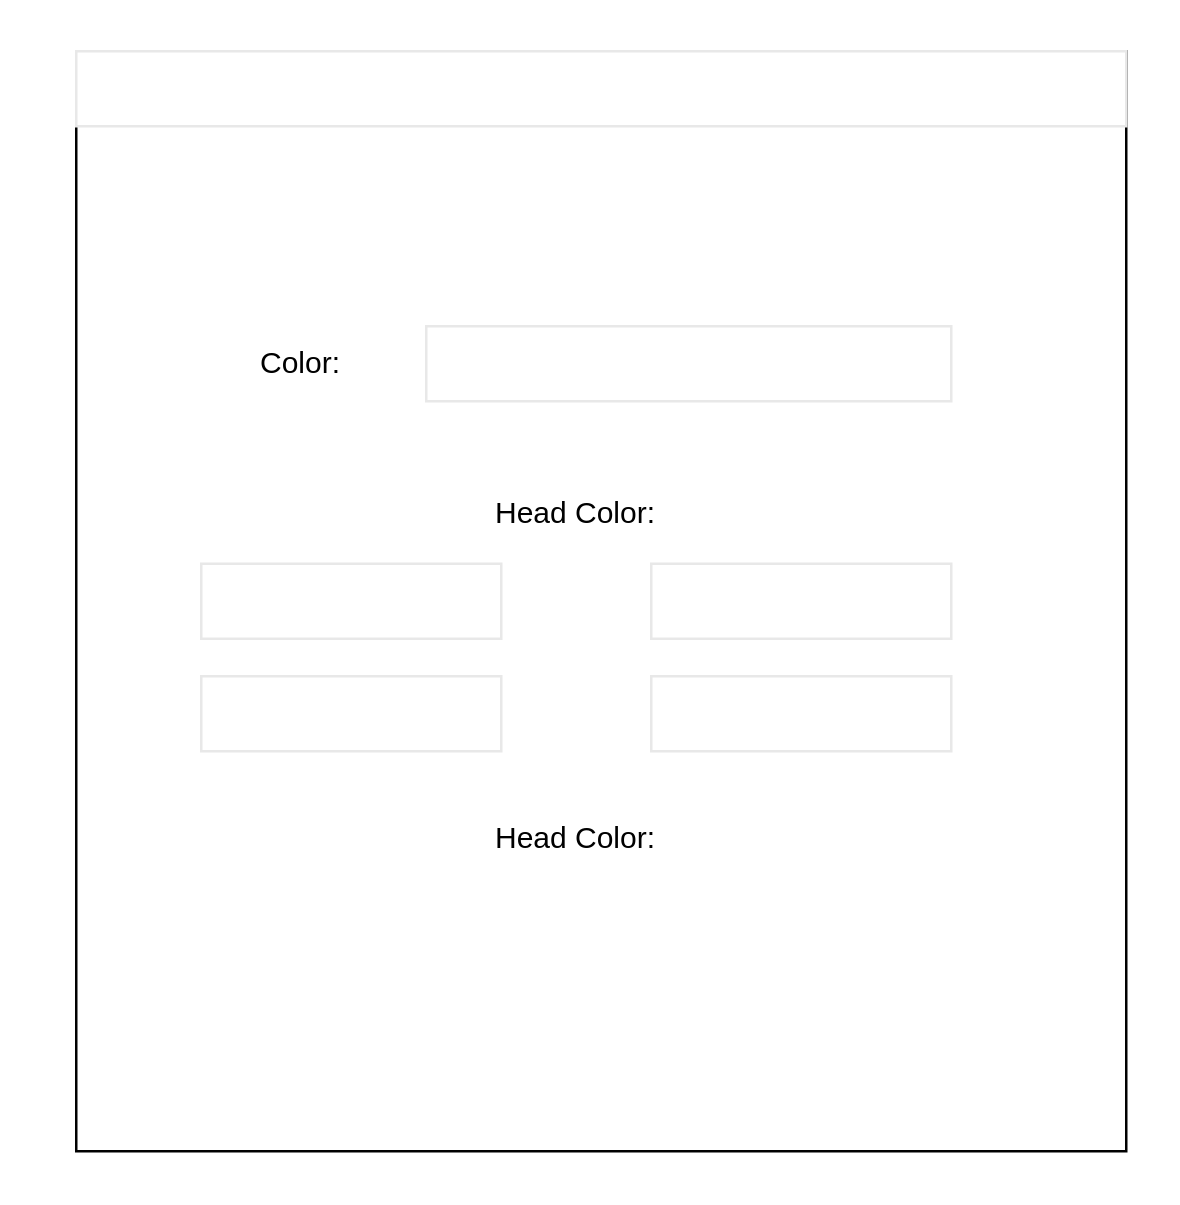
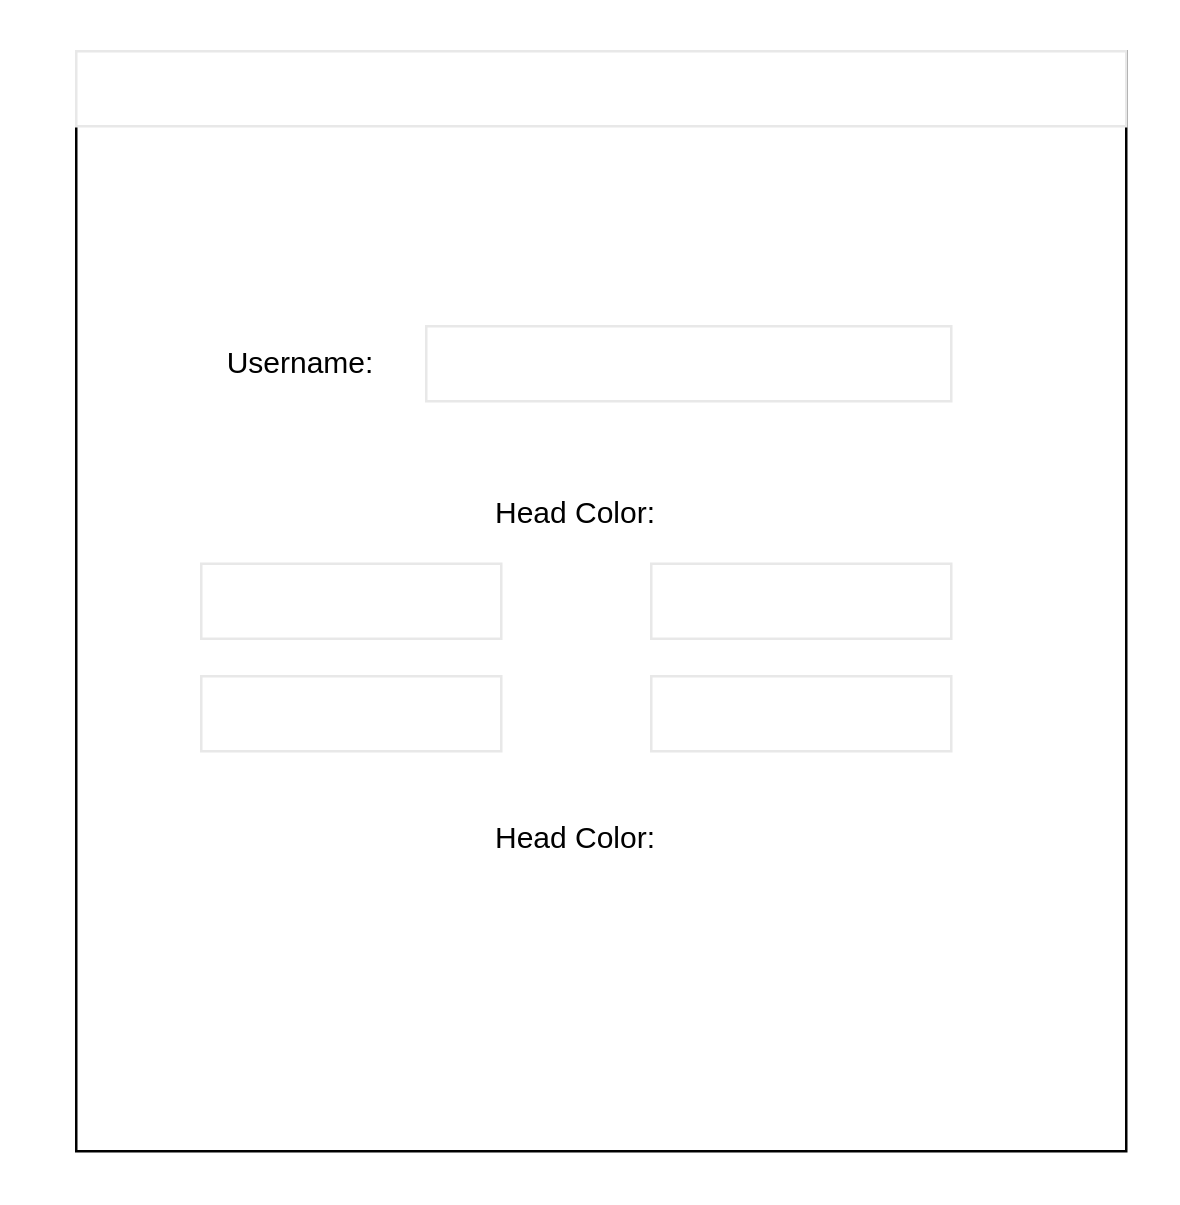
(301, 364) -> (301, 364)
